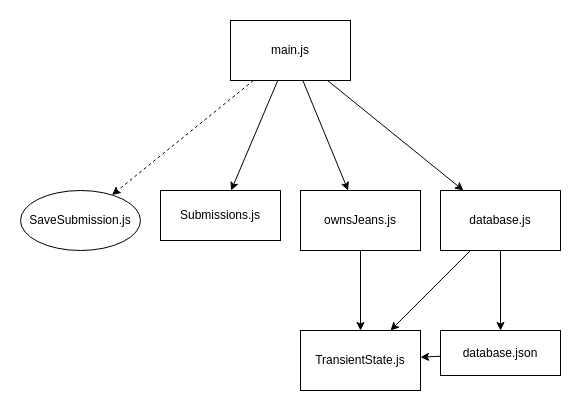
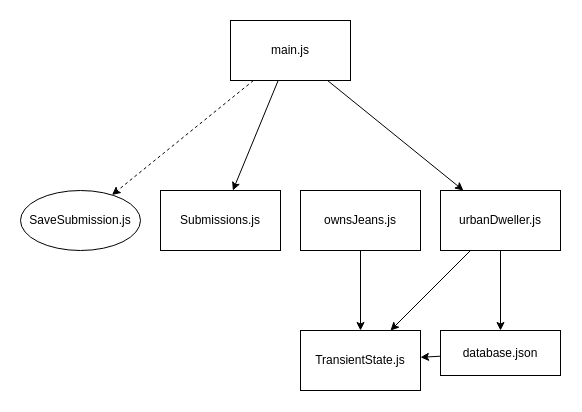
(324, 133) -> none
(221, 216) -> (221, 221)
(501, 221) -> (501, 221)
